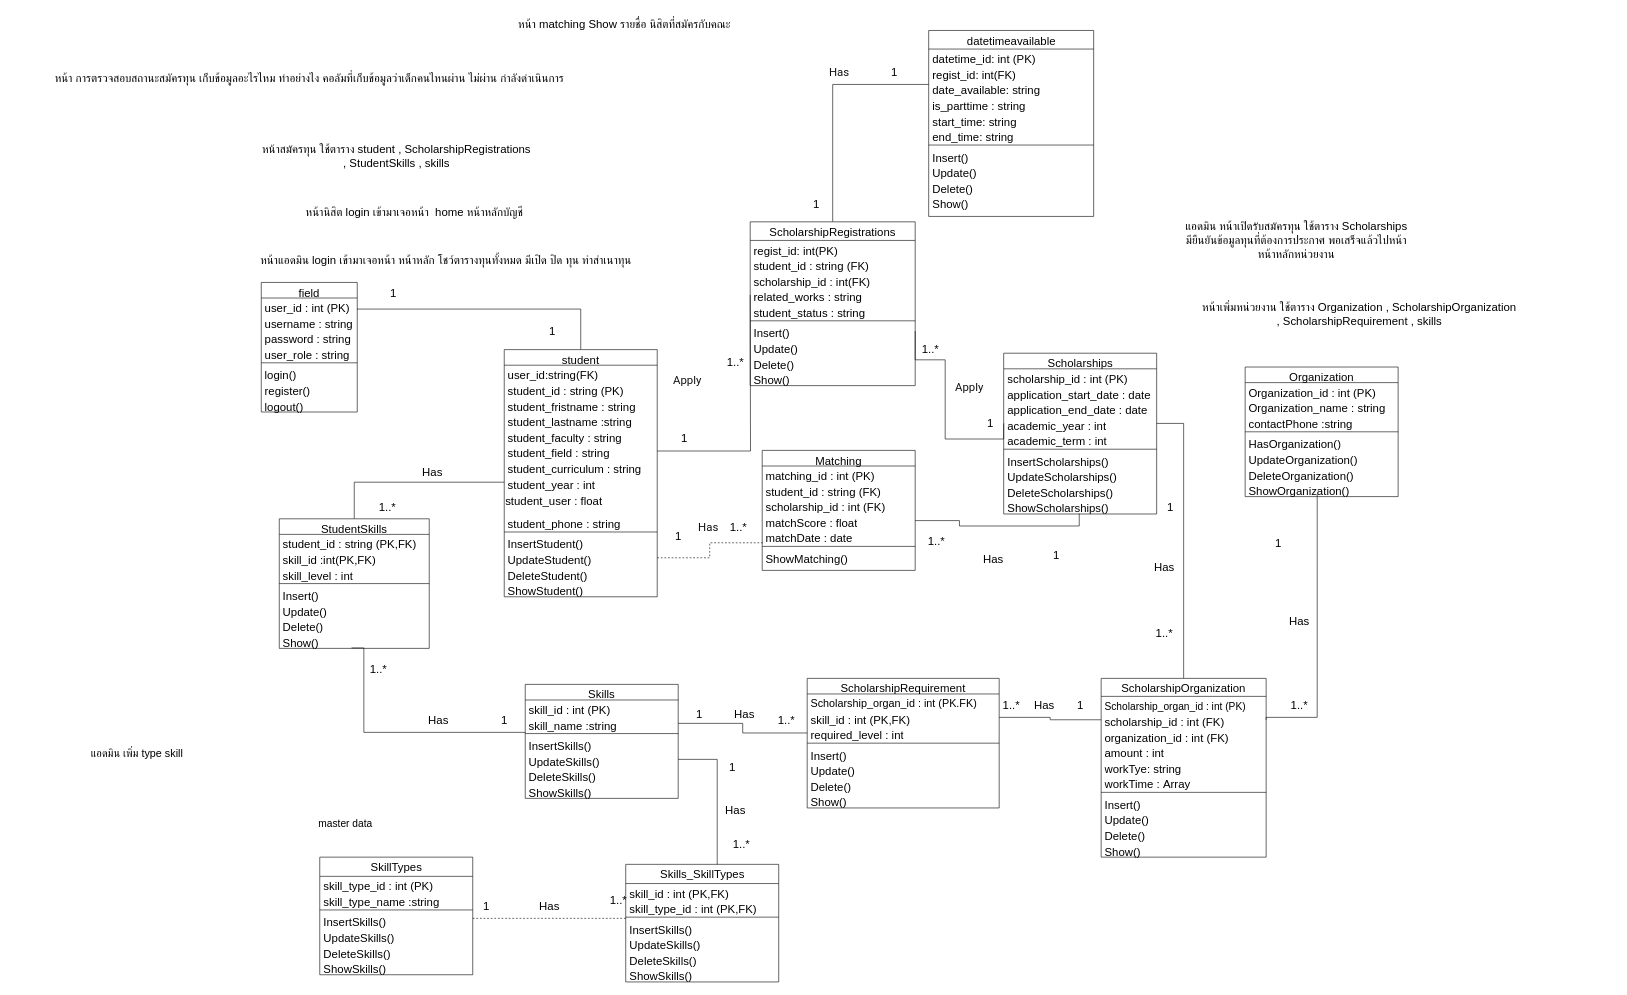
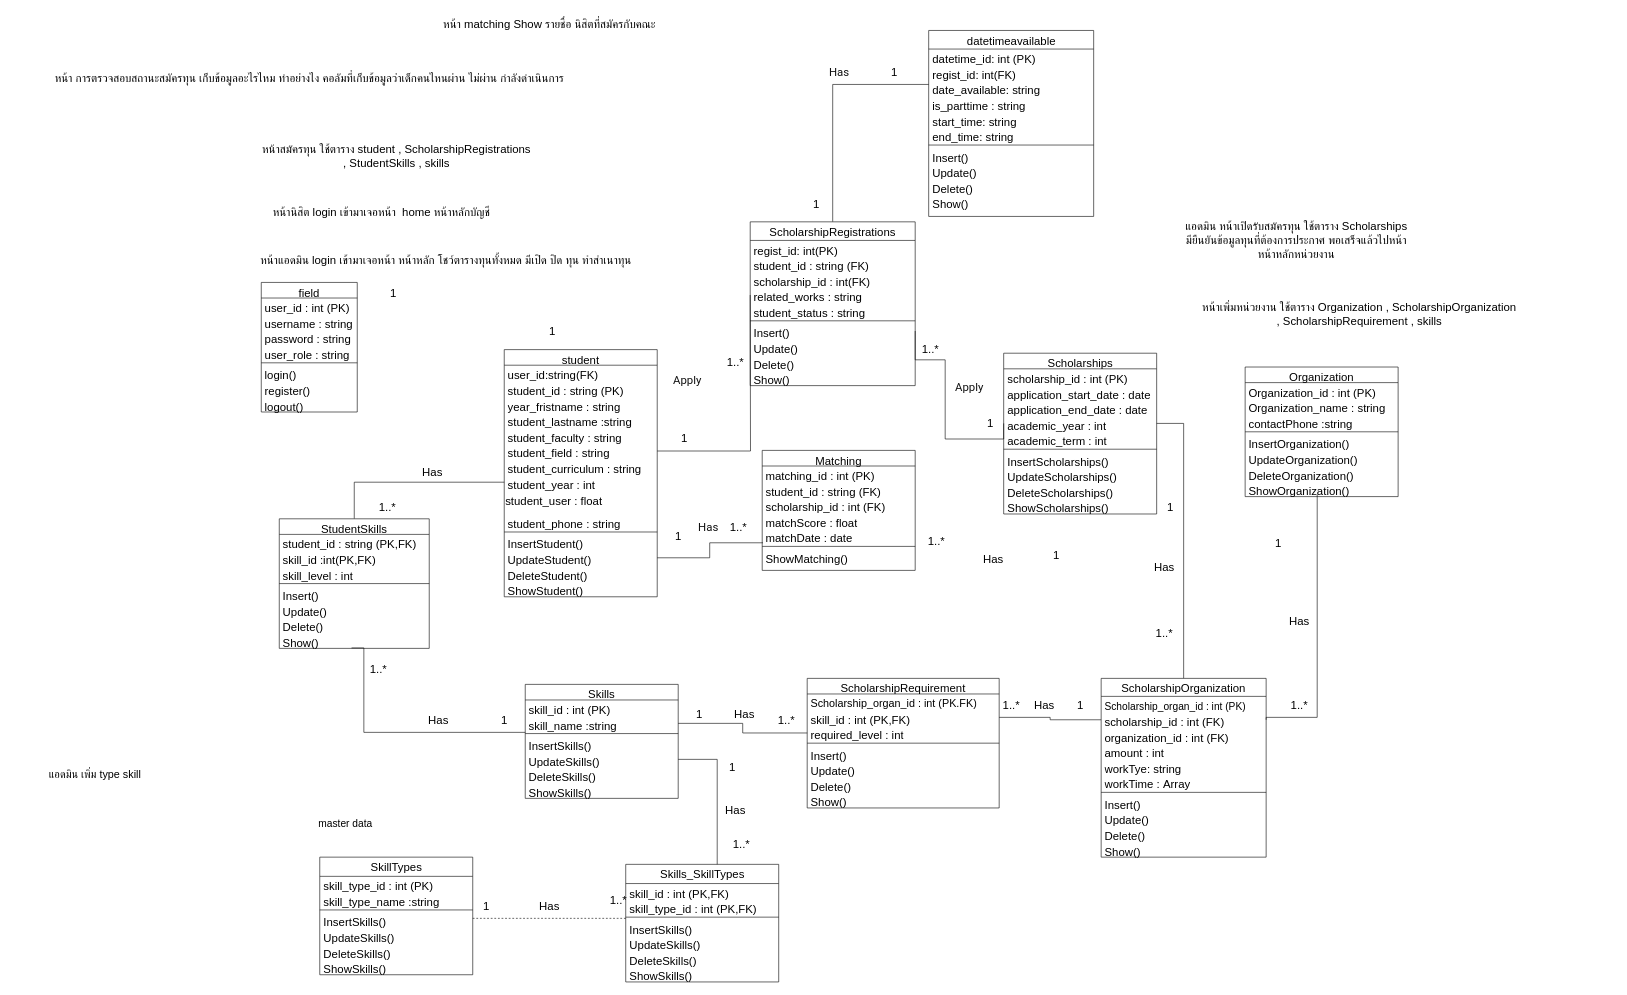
(624, 24) -> (549, 24)
(414, 212) -> (381, 212)
(491, 309) -> none
(581, 414) -> (574, 407)
(1300, 445) -> (1310, 445)
(941, 521) -> none
(710, 551) -> (710, 551)
(138, 753) -> (96, 774)
